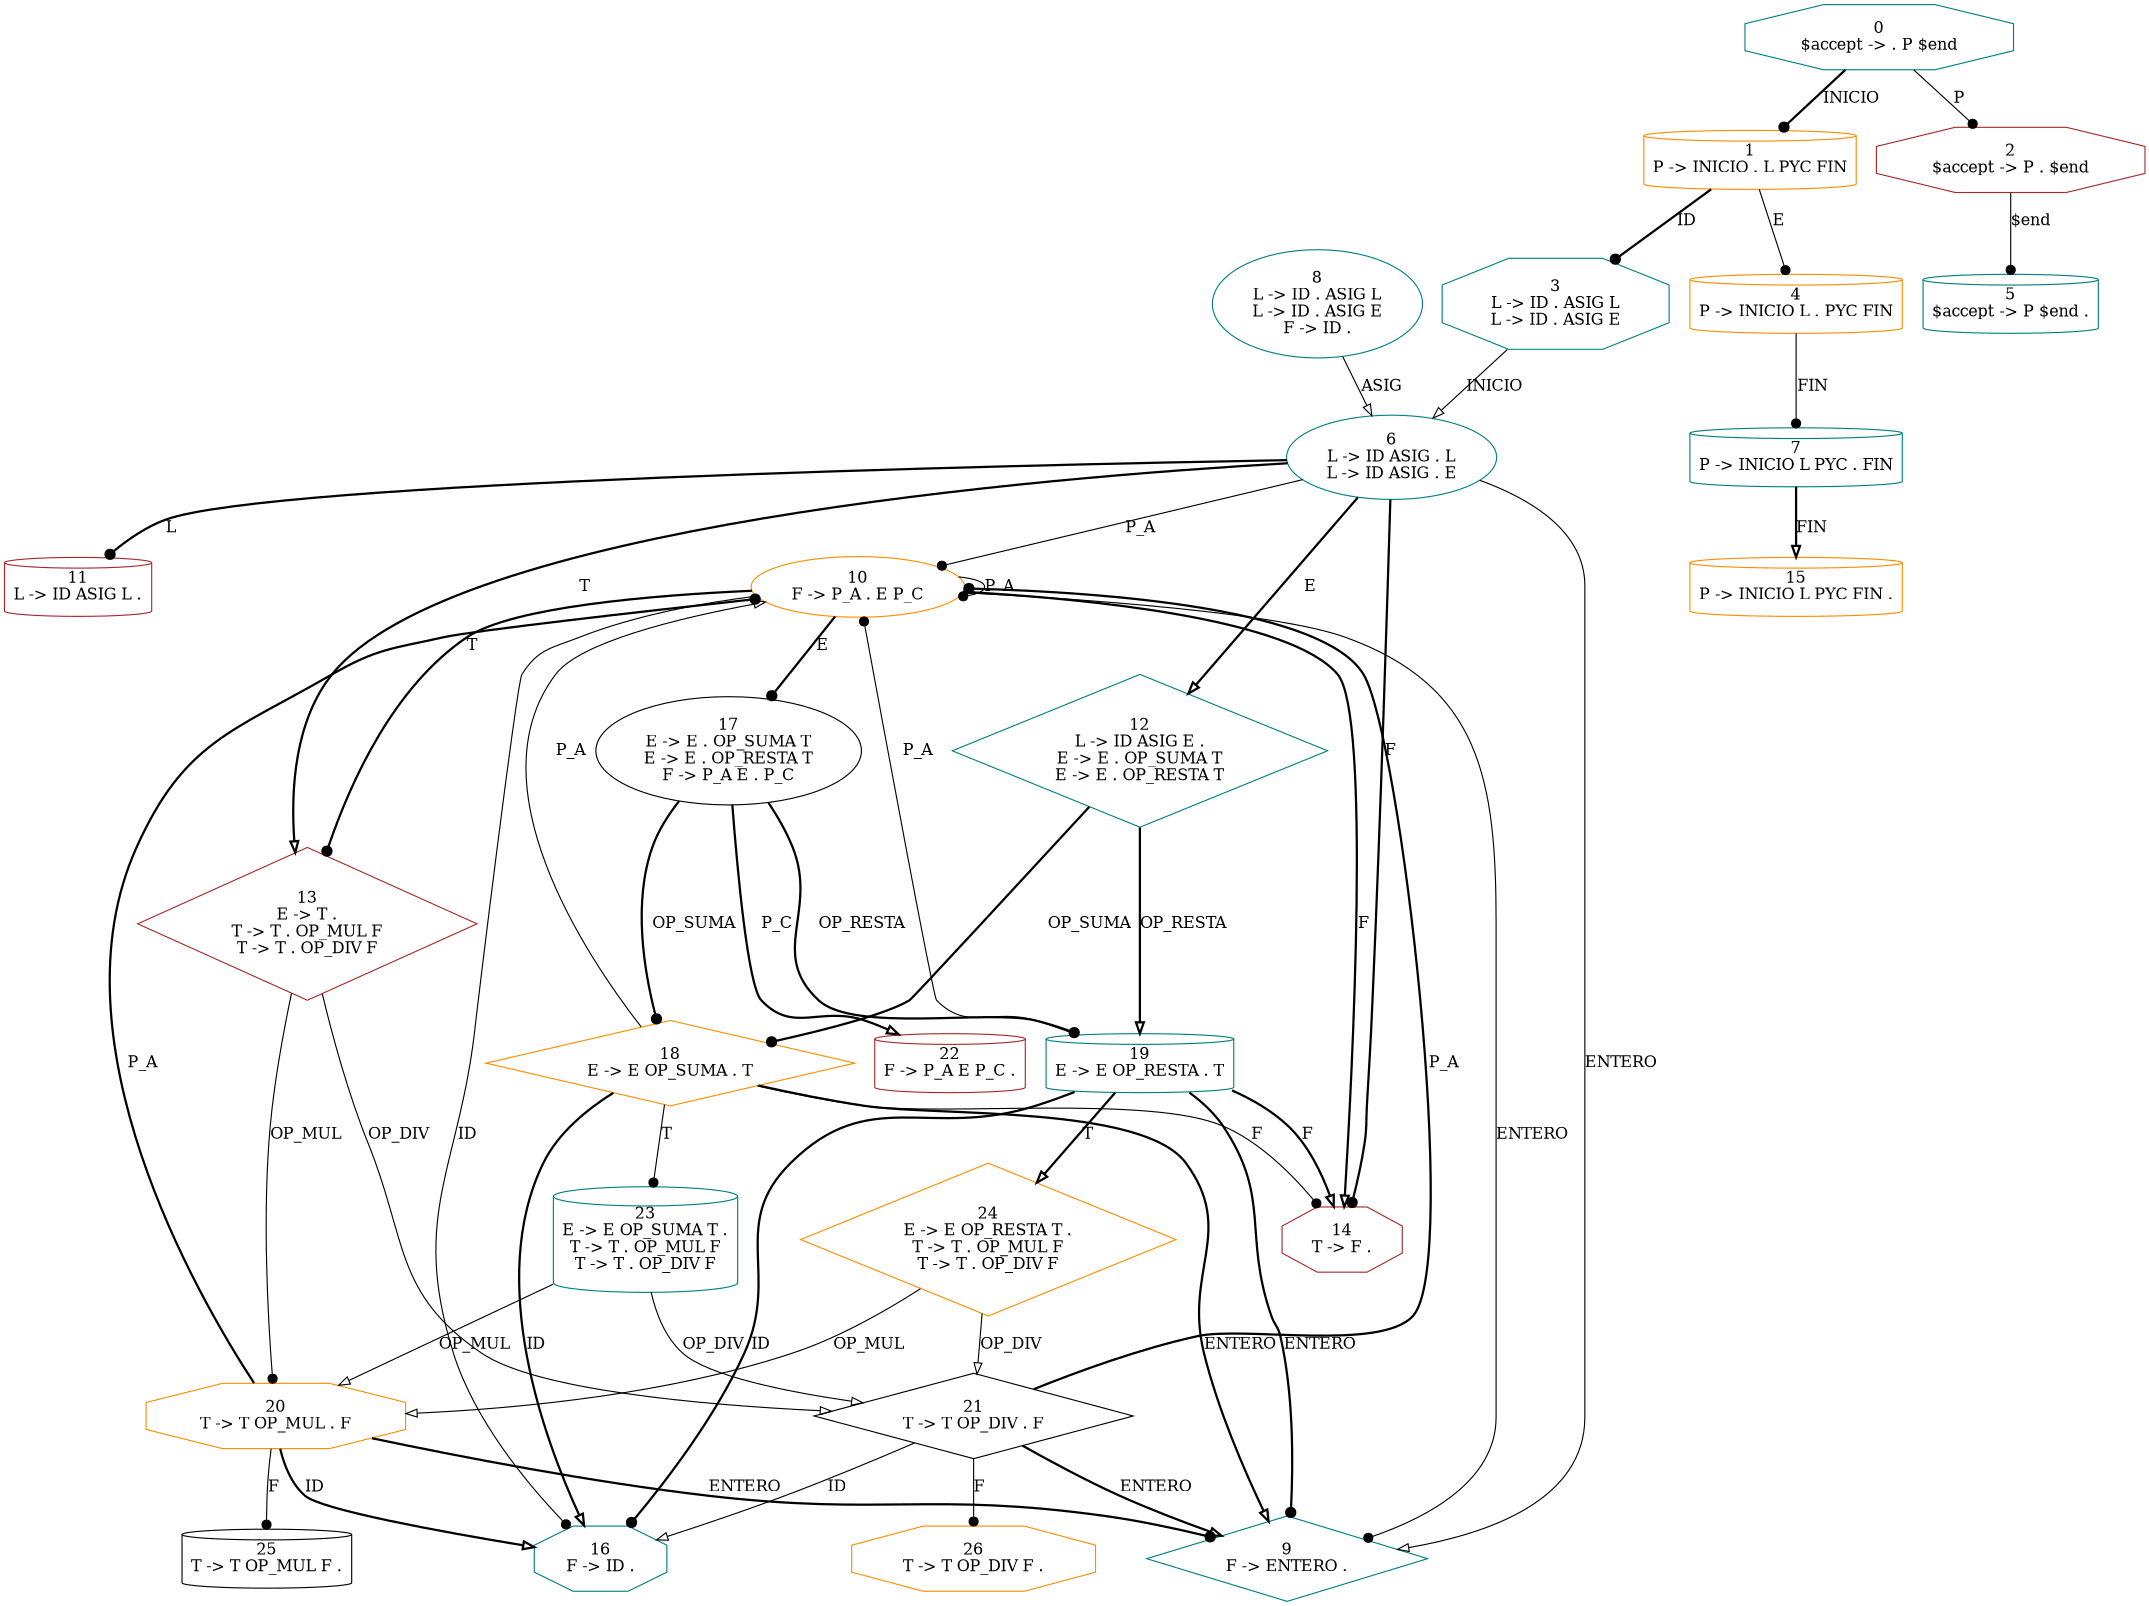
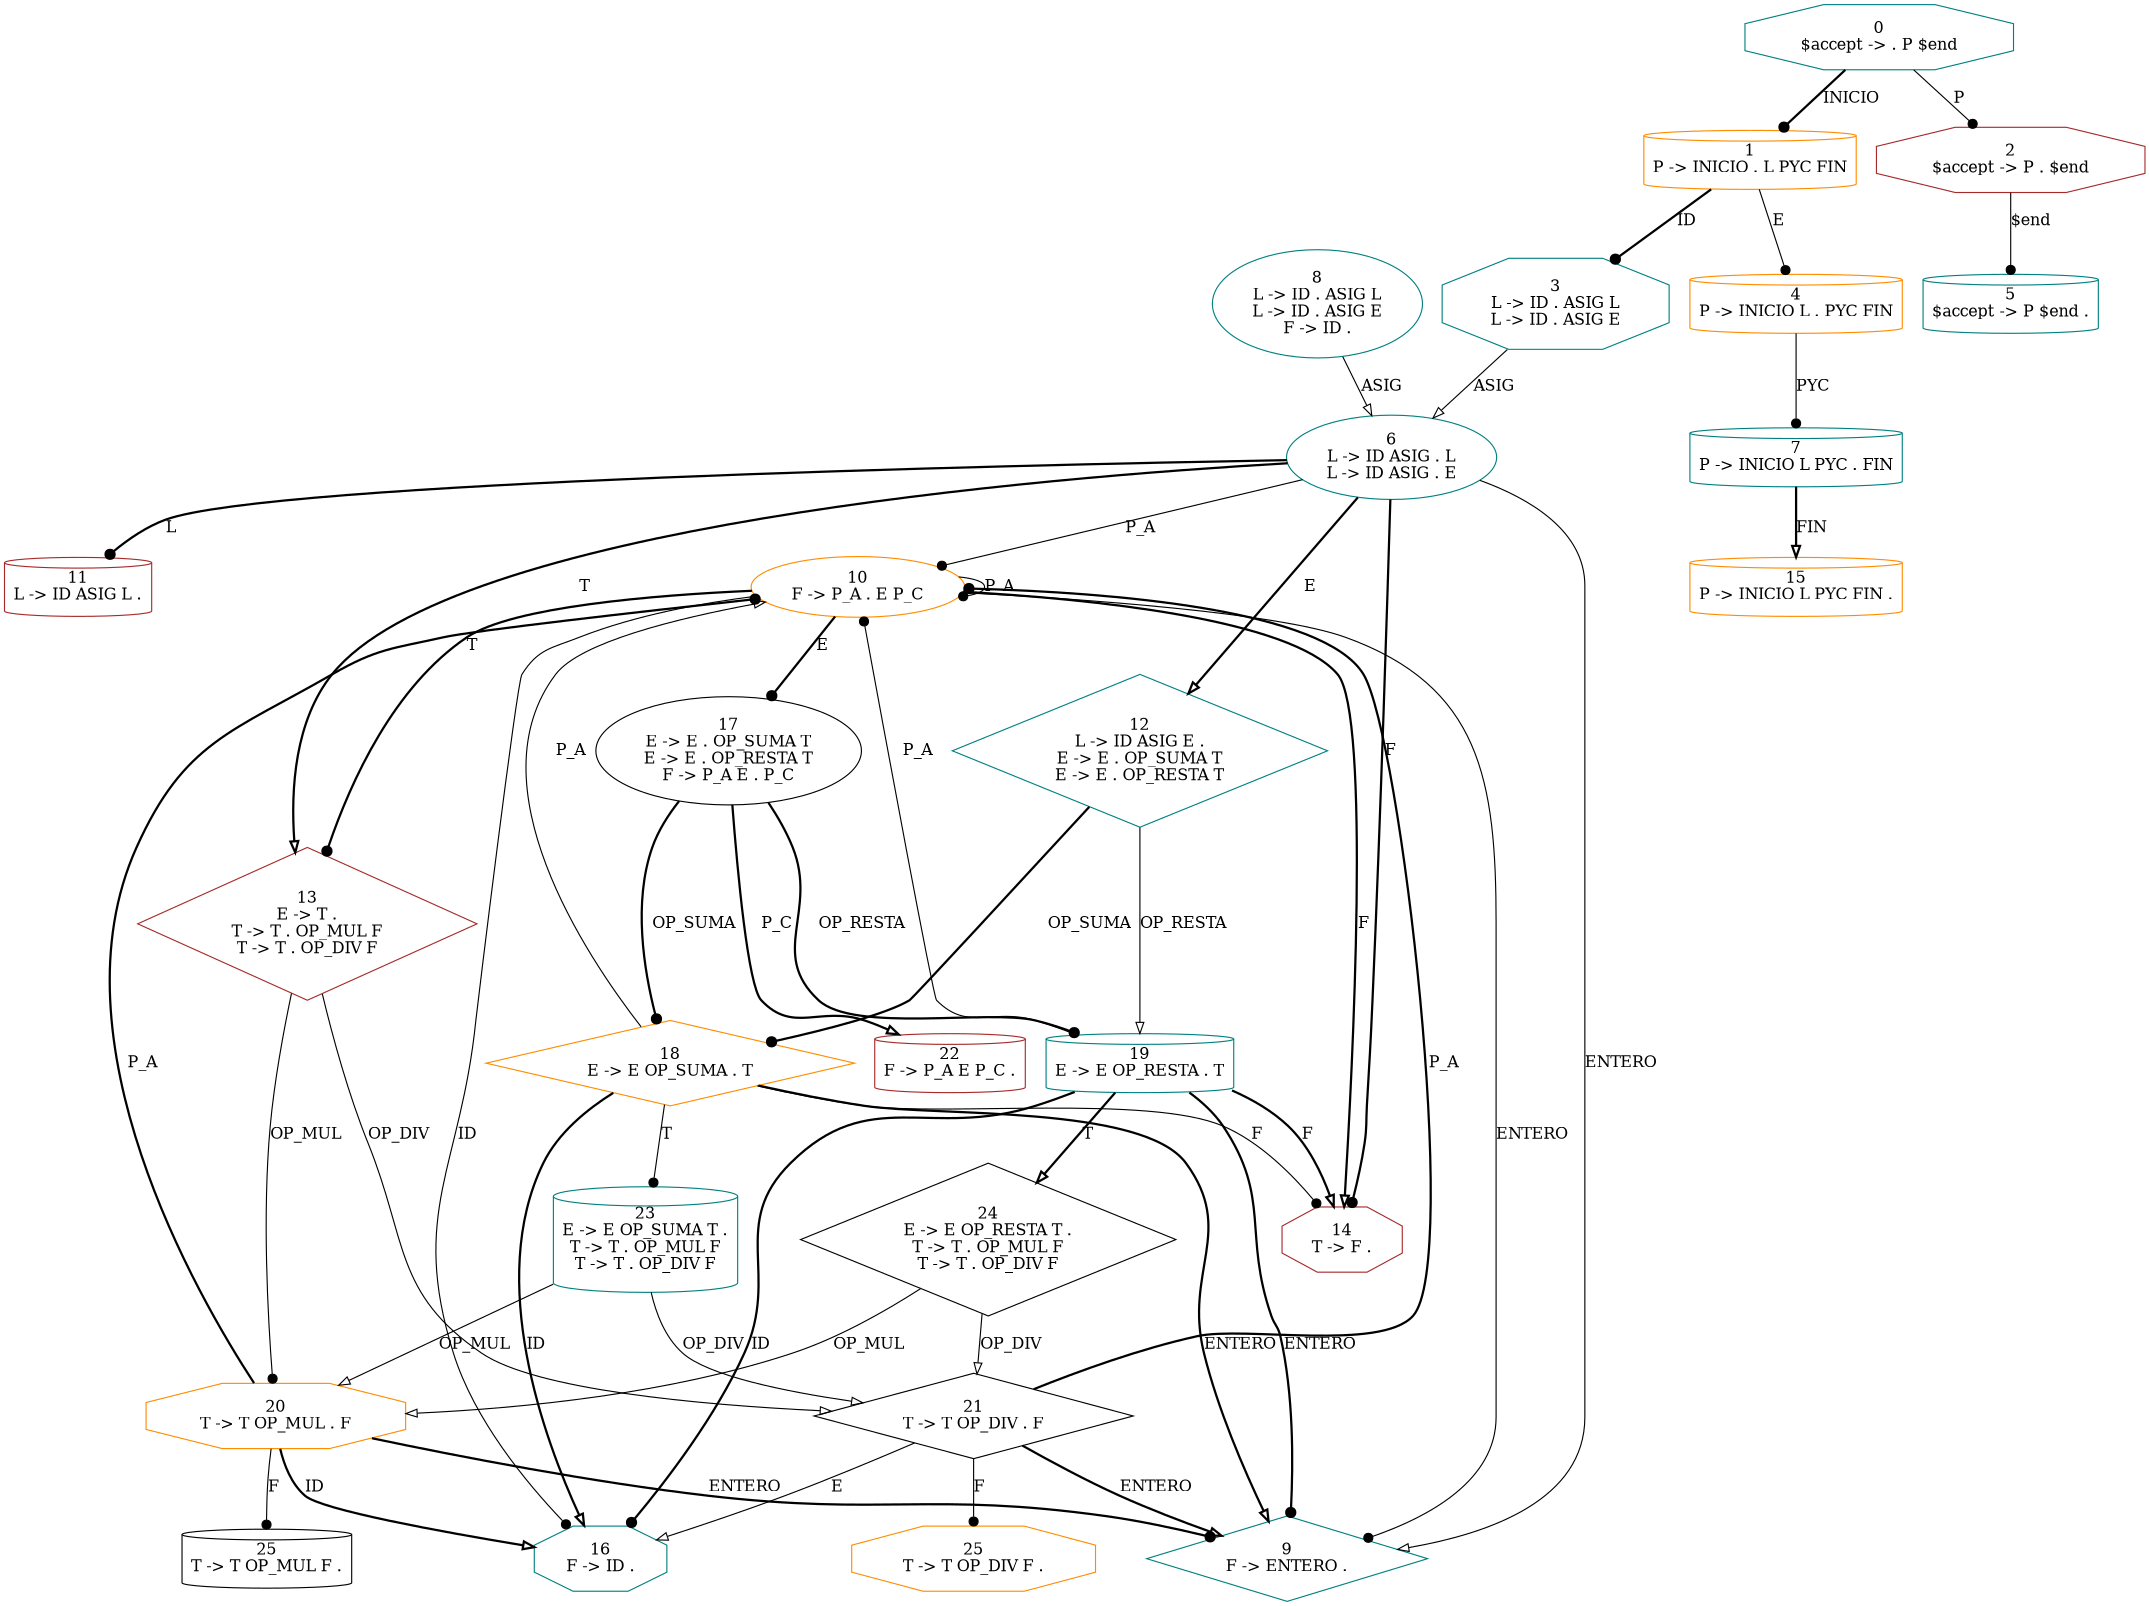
(1494, 387) -> (1494, 387)
(1813, 387) -> (1813, 387)
(1140, 925) -> (1140, 925)
(988, 1240) -> (988, 1240)
(837, 1487) -> (837, 1487)
(974, 1559) -> (974, 1559)
